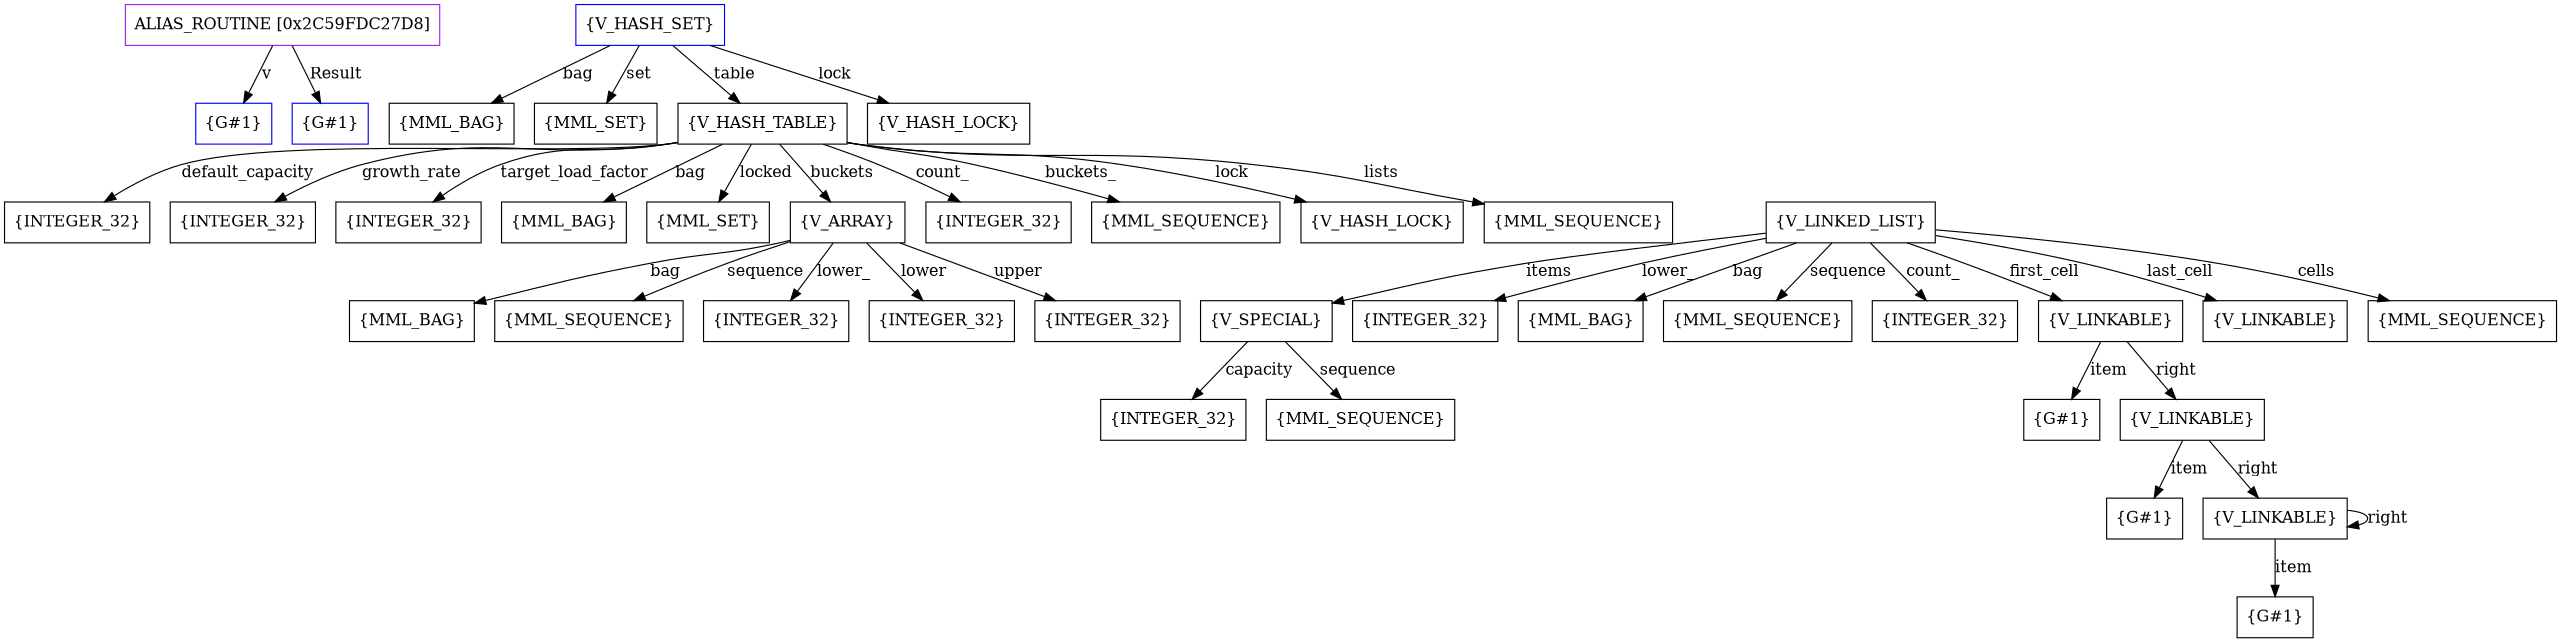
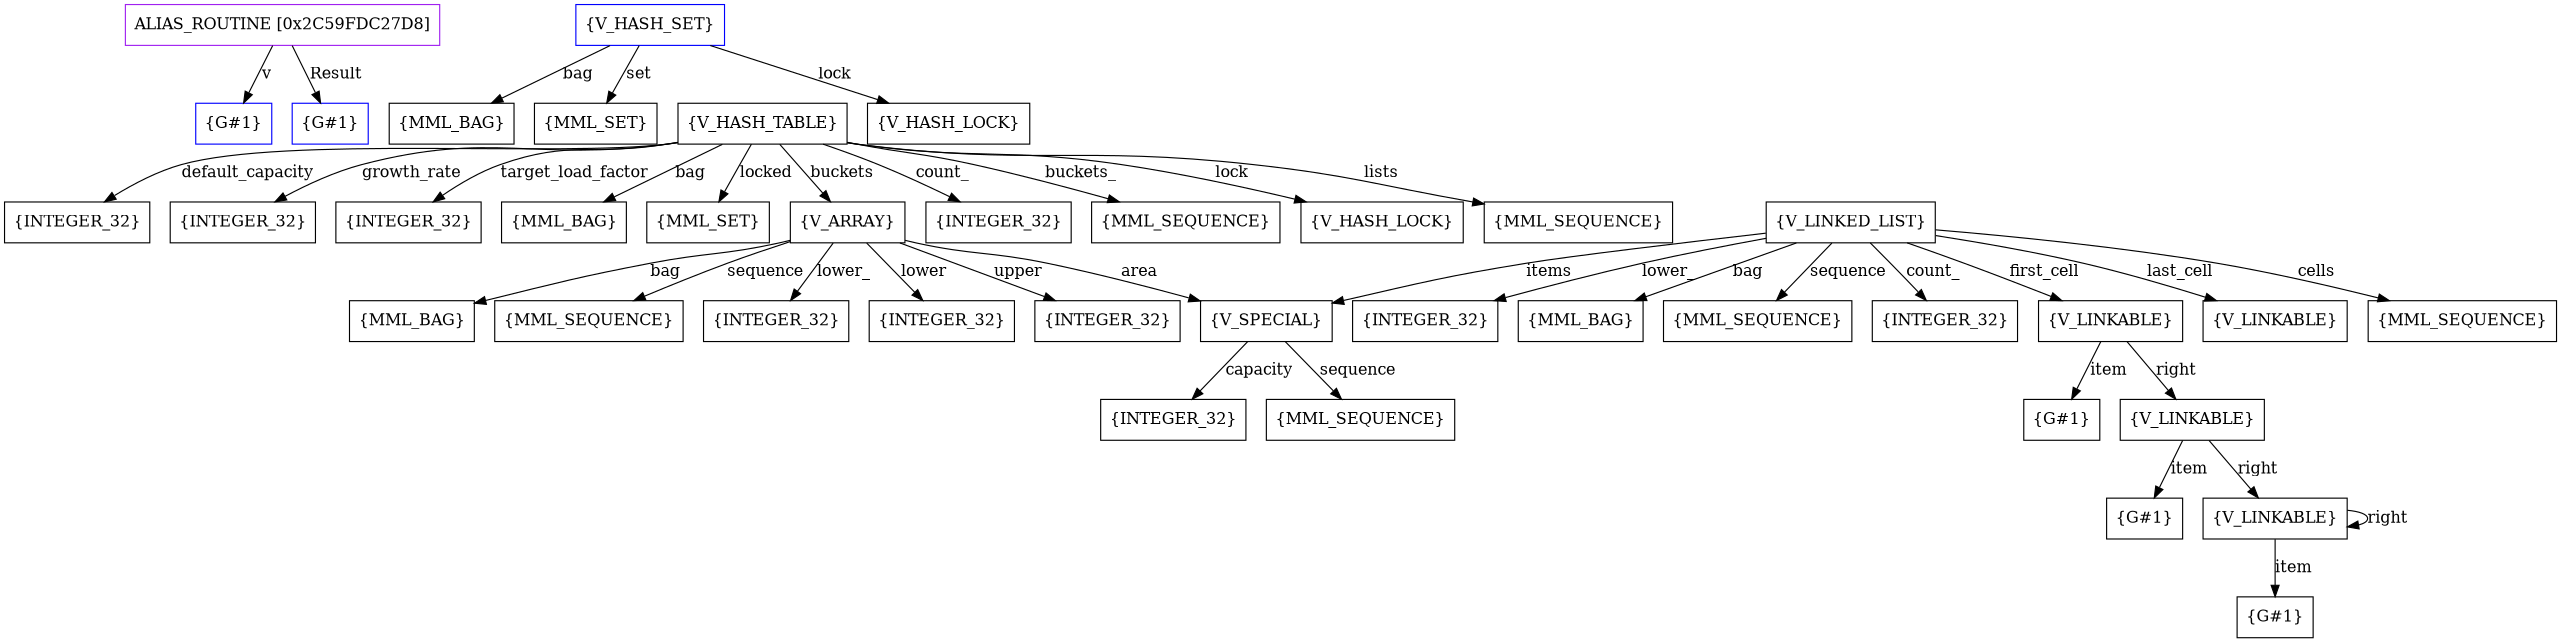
(702, 71) -> none
none -> (1048, 263)
